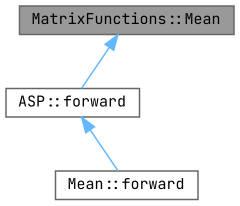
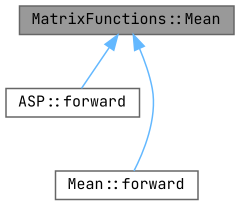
(104, 150) -> (153, 110)
